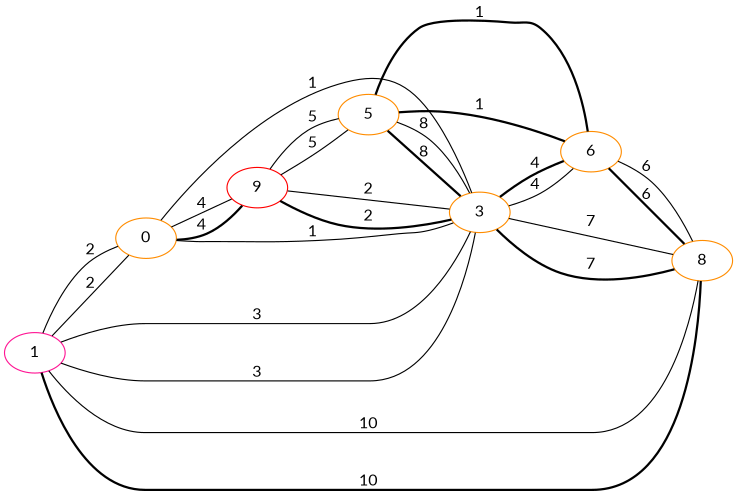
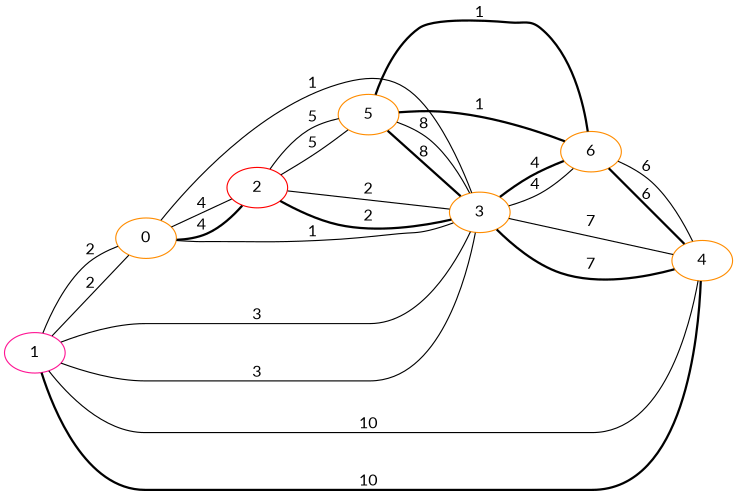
(257, 188) -> (257, 188)
(702, 261) -> (702, 261)
